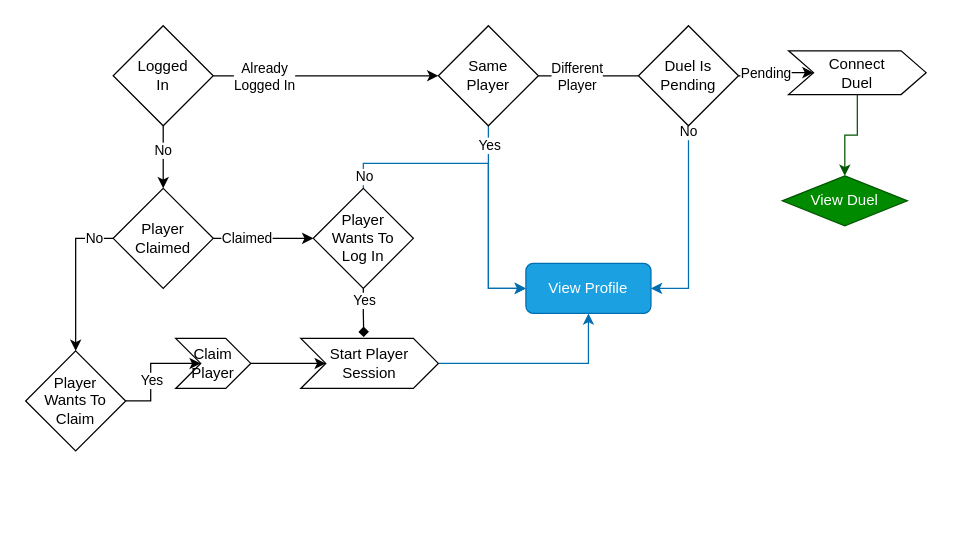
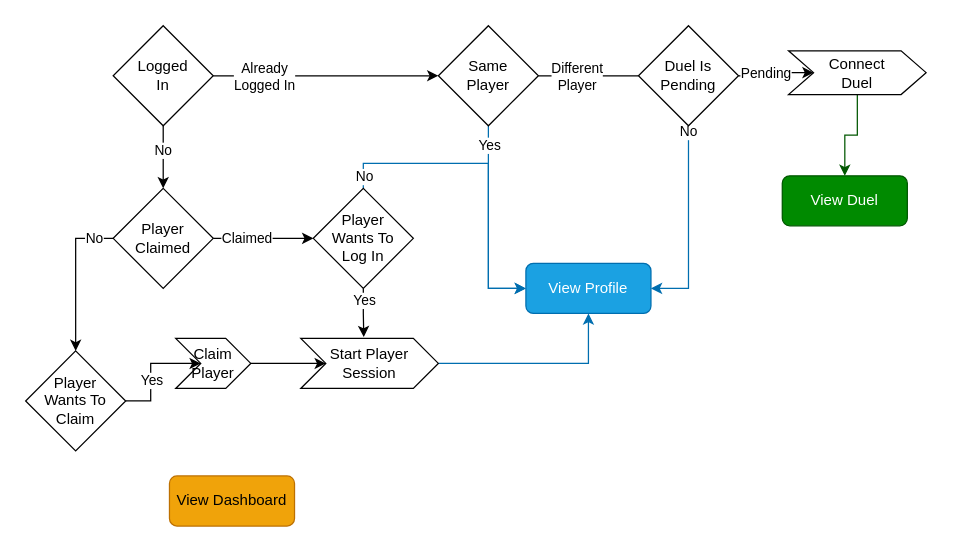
(844, 201) -> (844, 201)
(363, 326) -> (363, 327)
none -> (232, 501)
